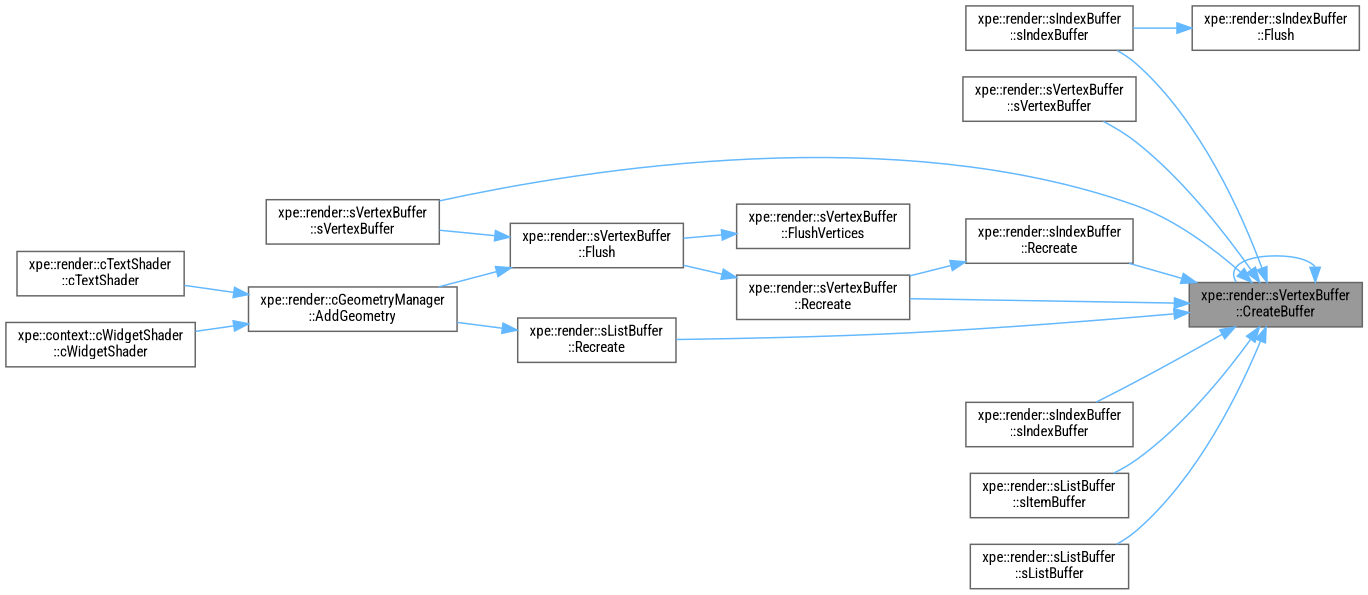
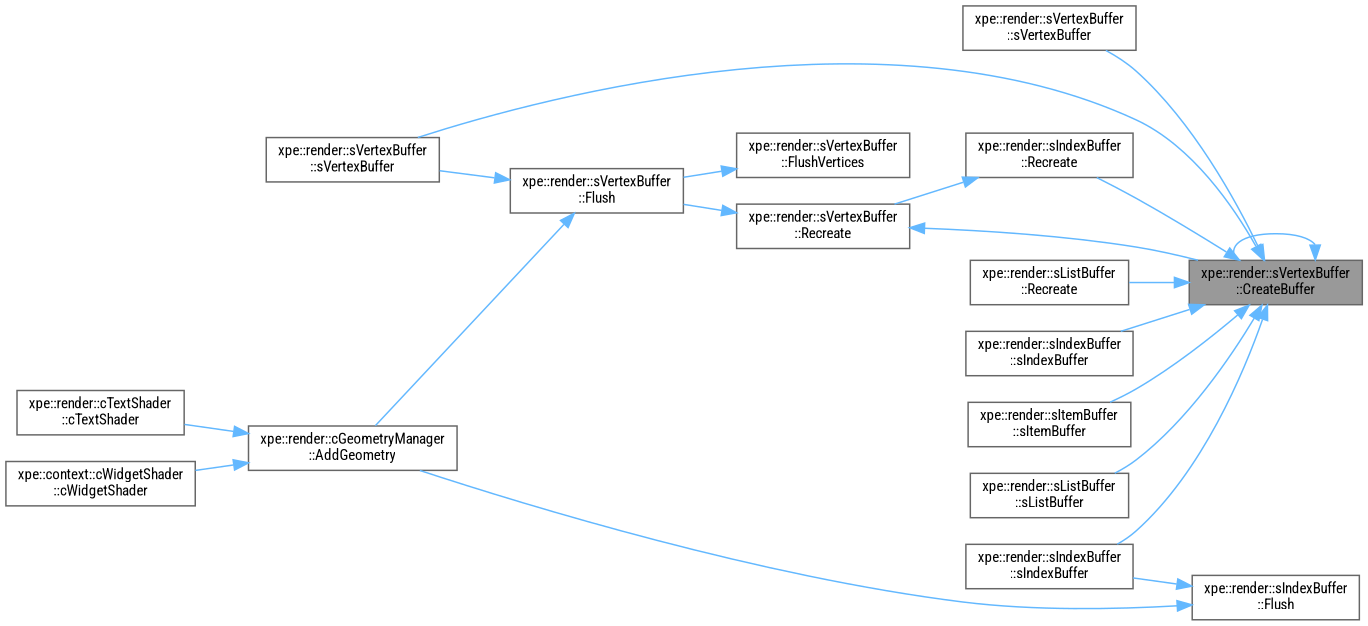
(1042, 301) -> (1062, 238)
(480, 325) -> (793, 573)
(1049, 496) -> (1049, 425)
